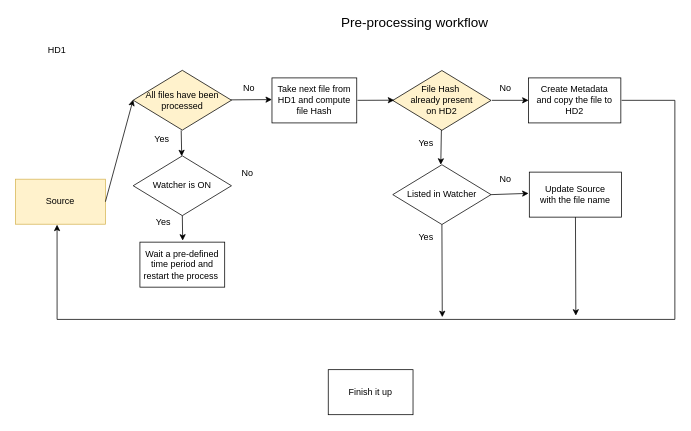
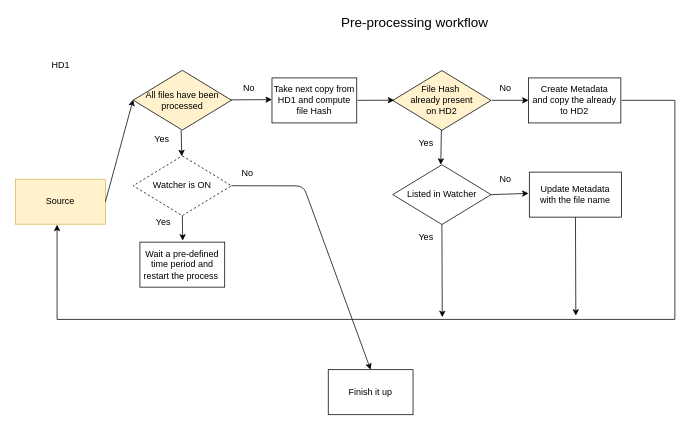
(57, 50) -> (60, 65)
(314, 100) -> (314, 100)
(575, 100) -> (575, 100)
(182, 186) -> (182, 186)
(575, 195) -> (575, 195)
none -> (325, 243)
